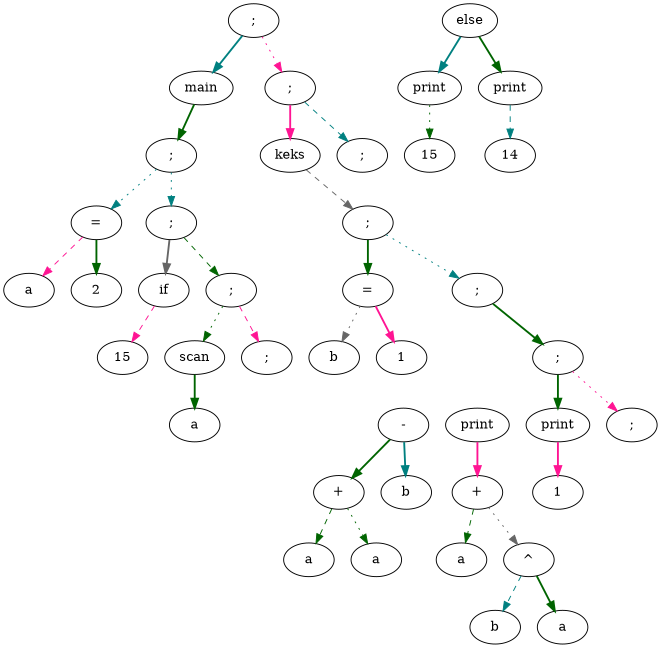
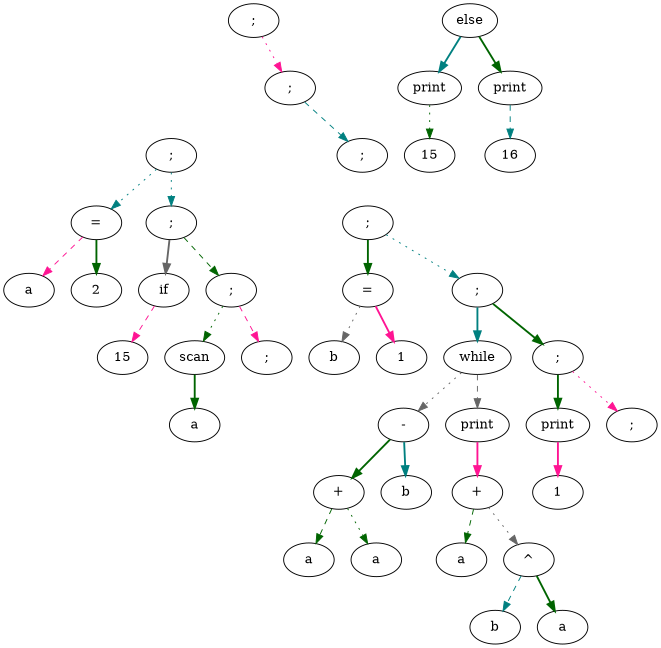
(201, 88) -> none
(290, 155) -> none
(510, 155) -> (510, 155)
none -> (477, 358)
